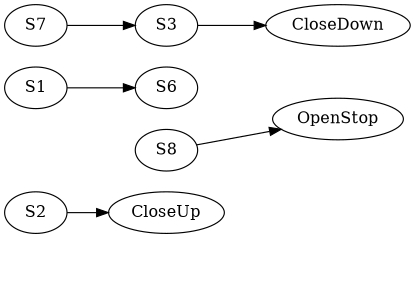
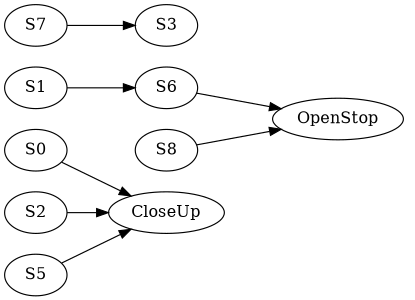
(338, 25) -> none
none -> (233, 100)
none -> (36, 150)
none -> (36, 275)
